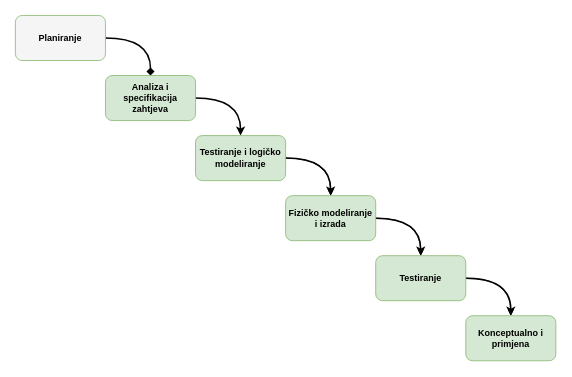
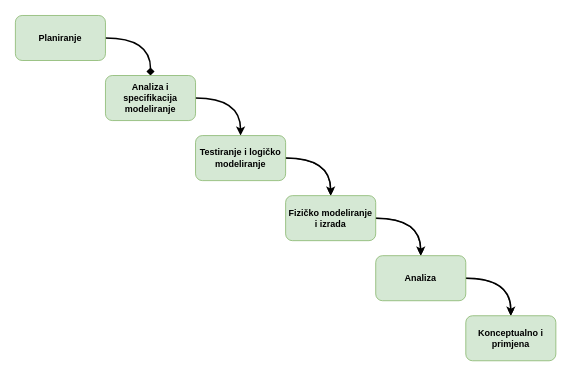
(60, 38) -> (60, 38)
(150, 98) -> (150, 98)
(420, 278) -> (420, 278)
